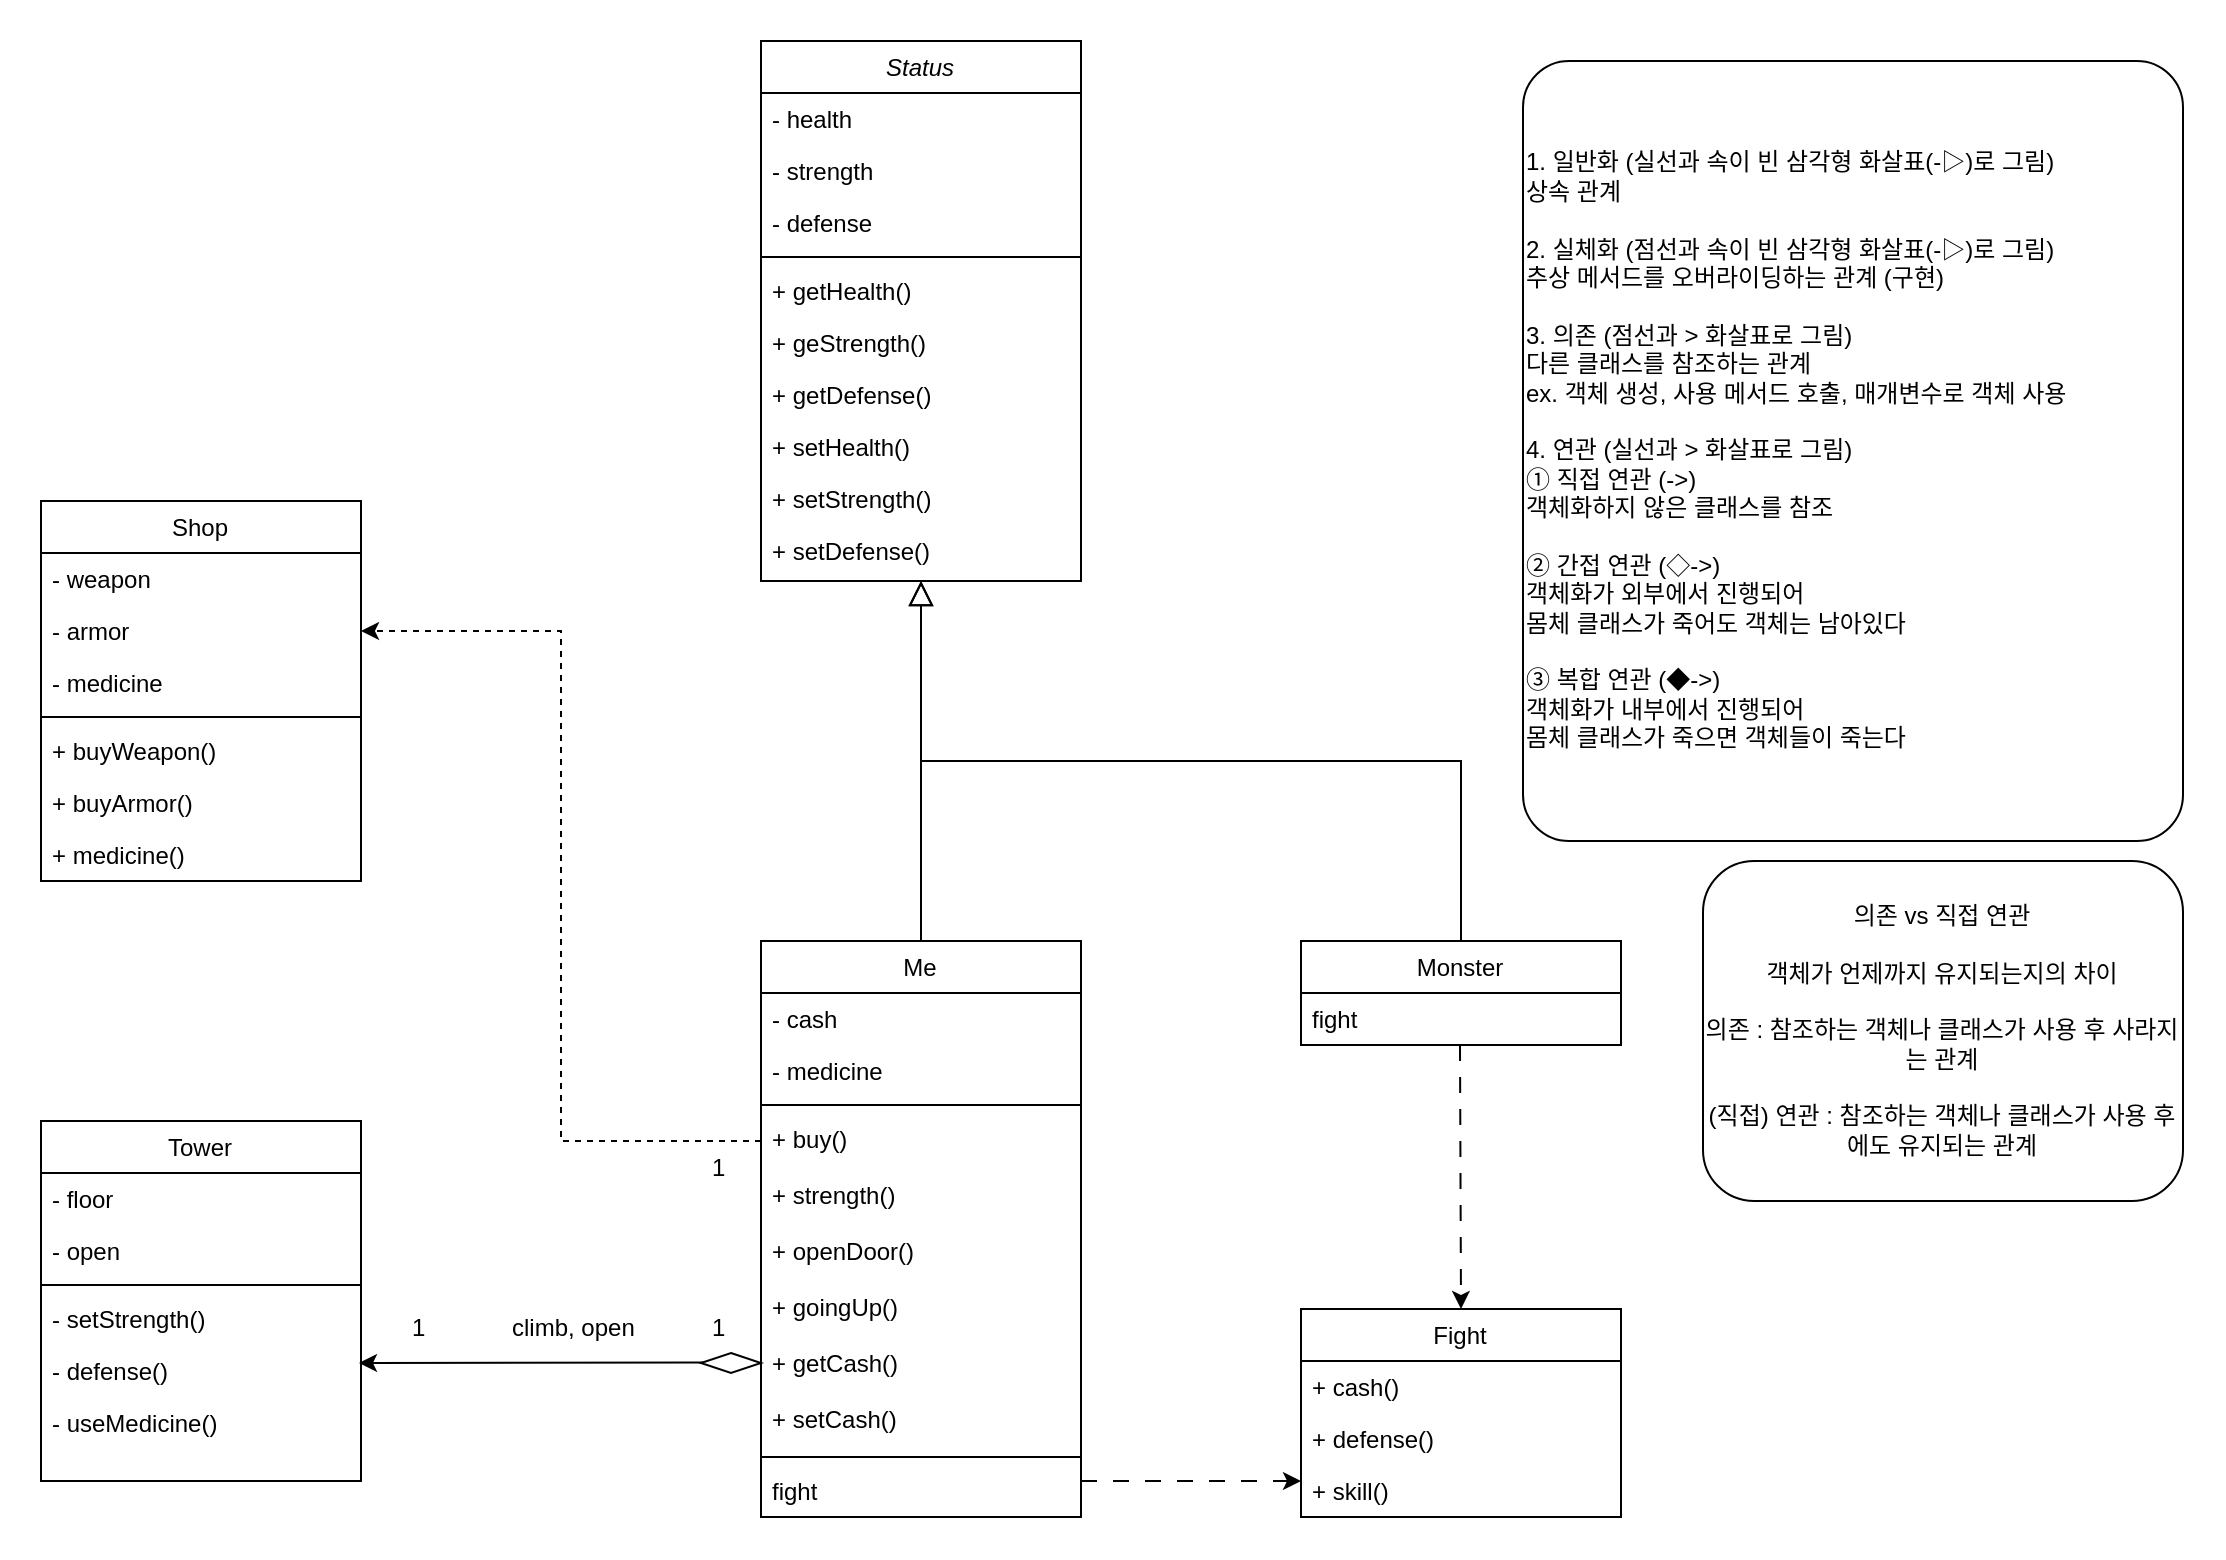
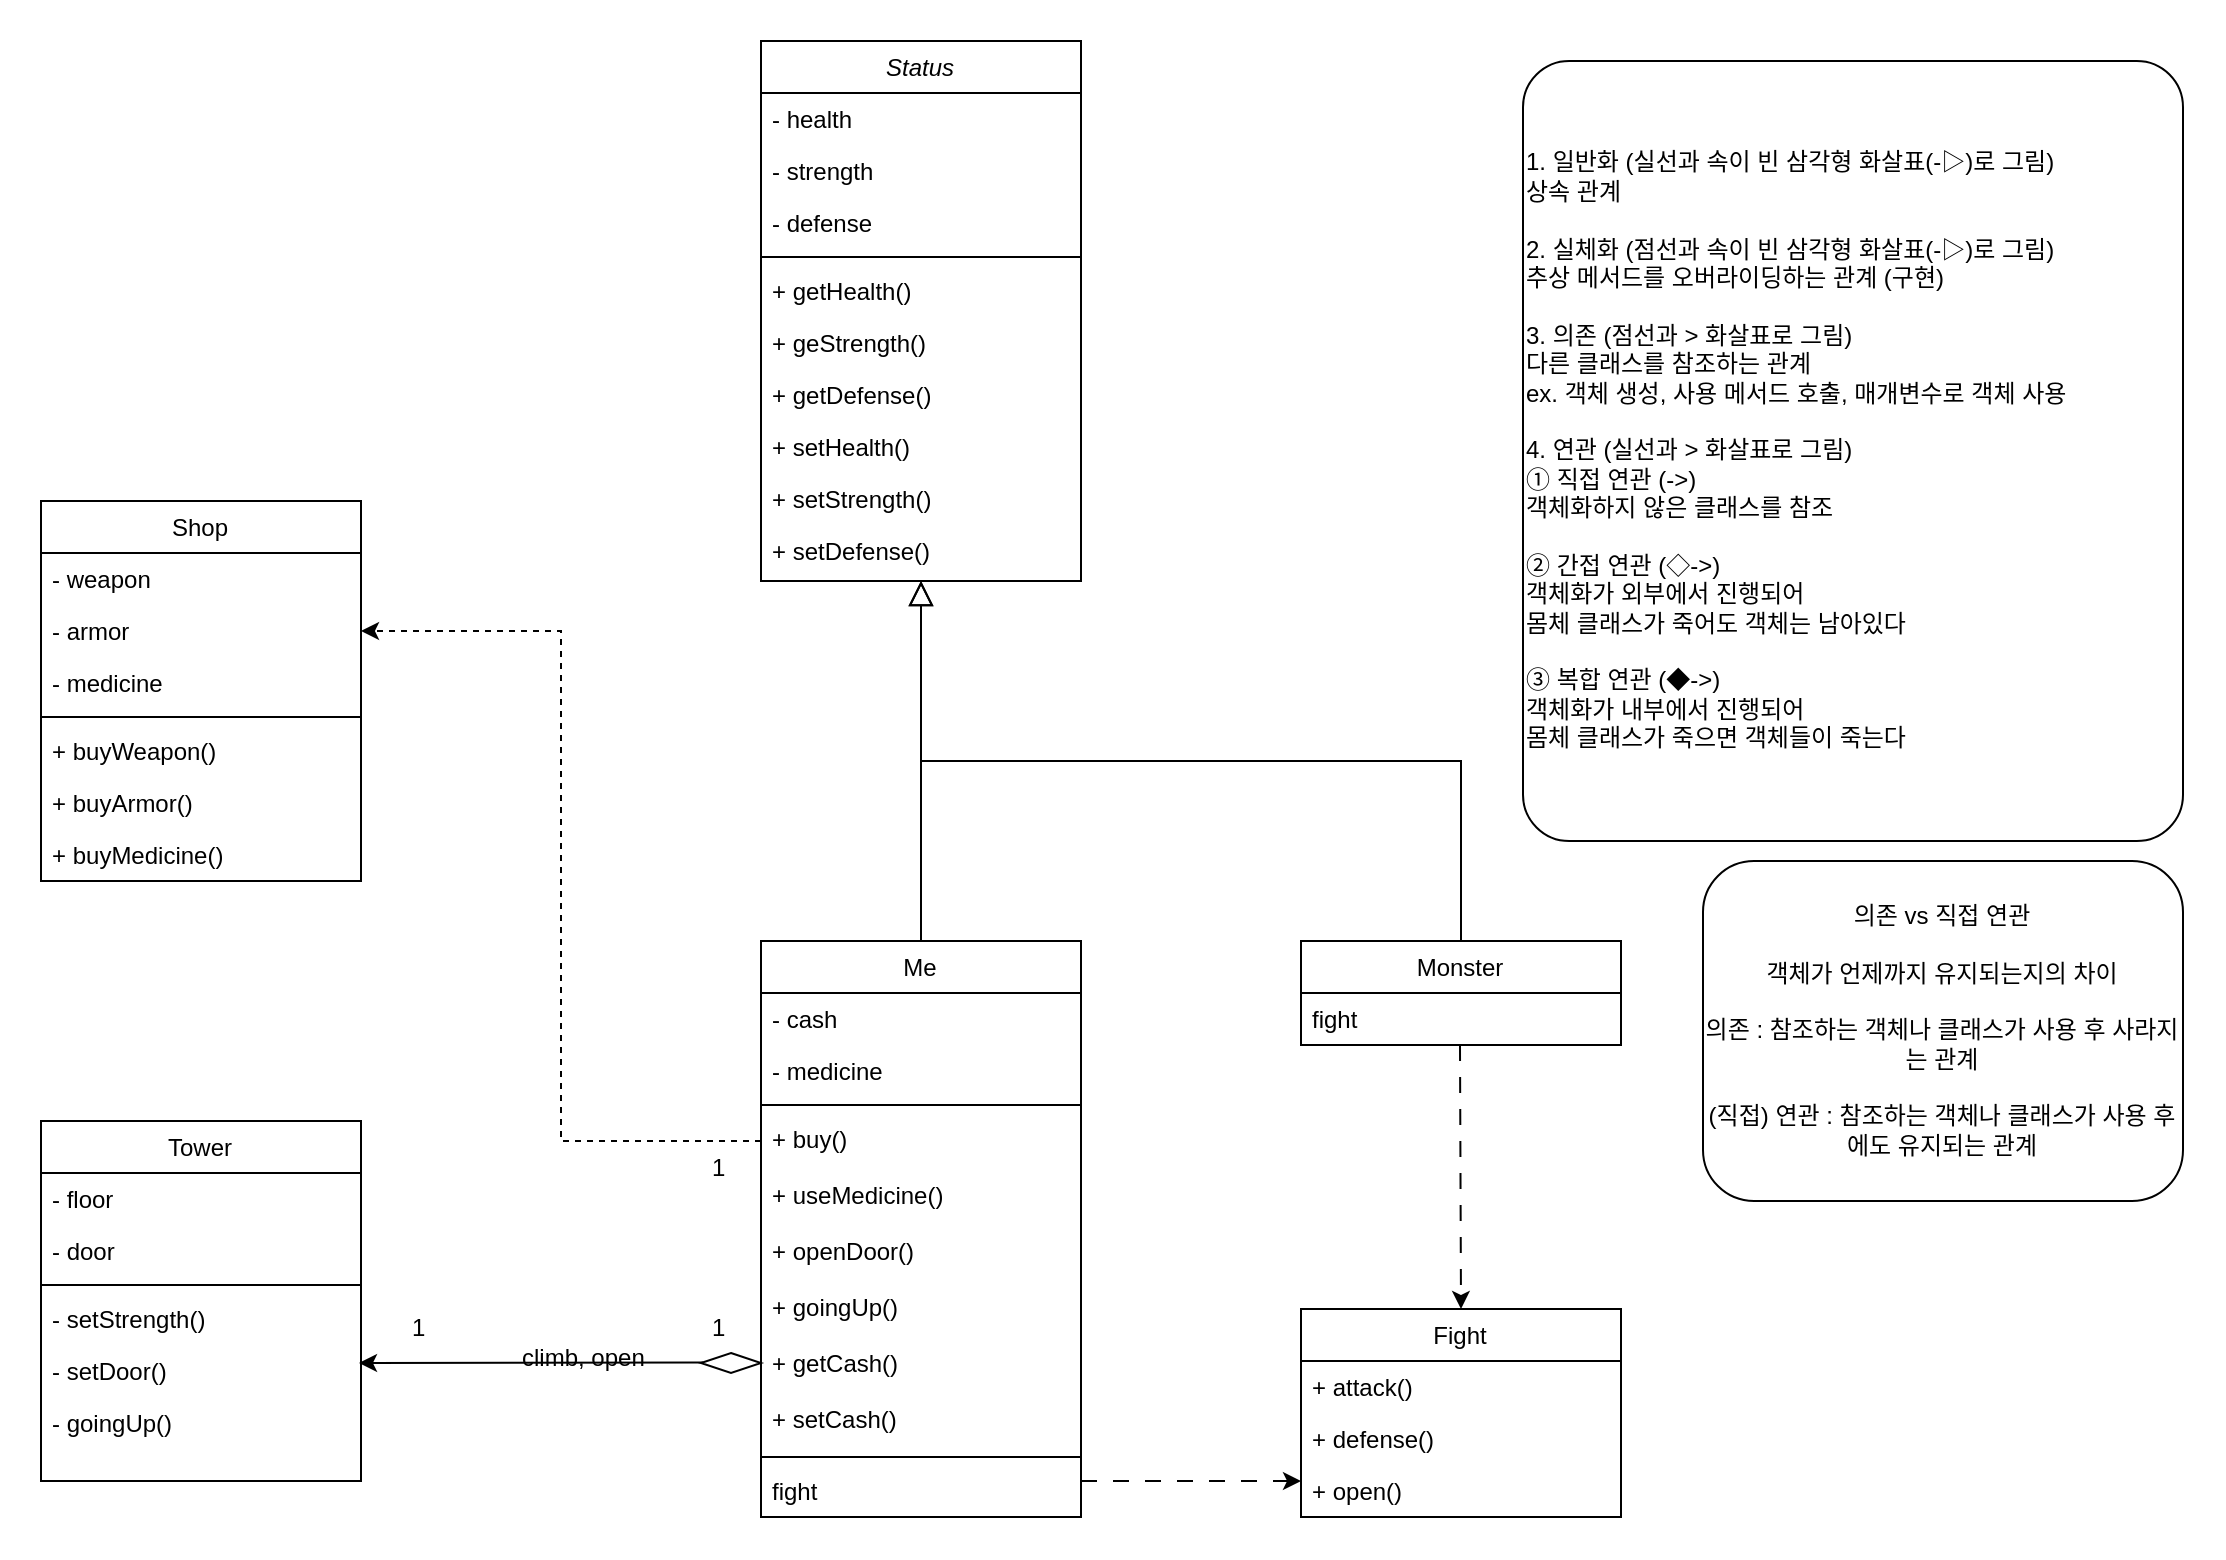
(123, 856) -> (143, 856)
(850, 1196) -> (863, 1196)
(89, 1252) -> (89, 1252)
(581, 1327) -> (591, 1357)
(123, 1372) -> (123, 1372)
(1363, 1388) -> (1376, 1388)
(143, 1424) -> (120, 1424)
(1360, 1492) -> (1363, 1492)
